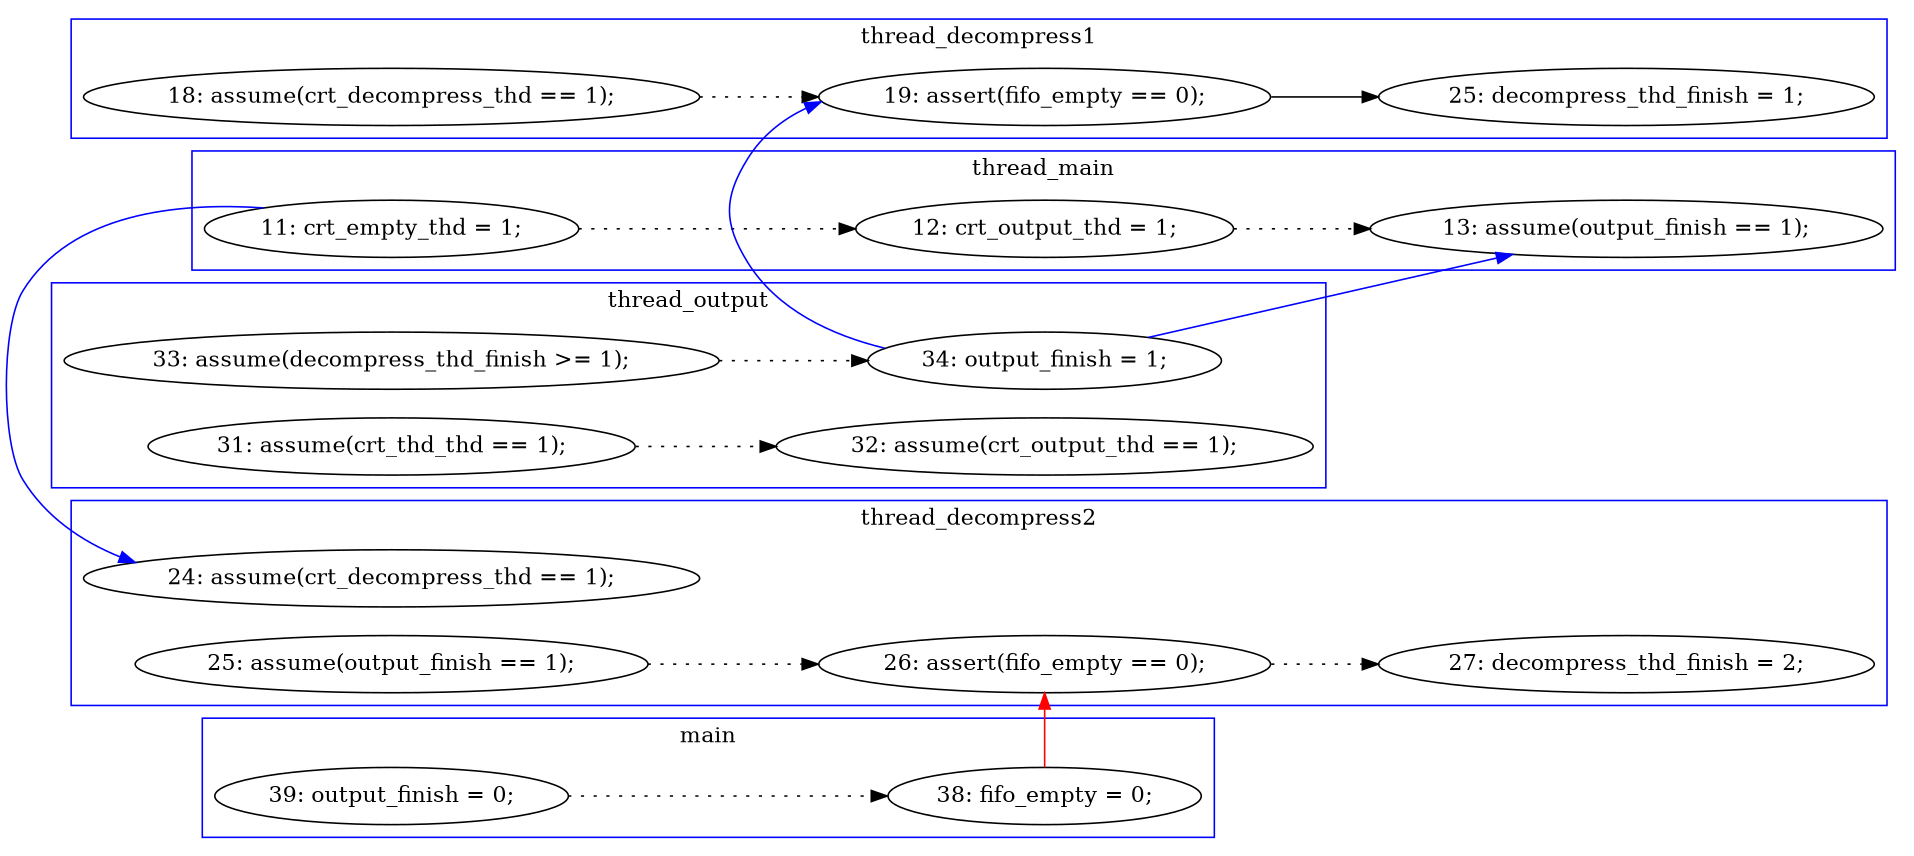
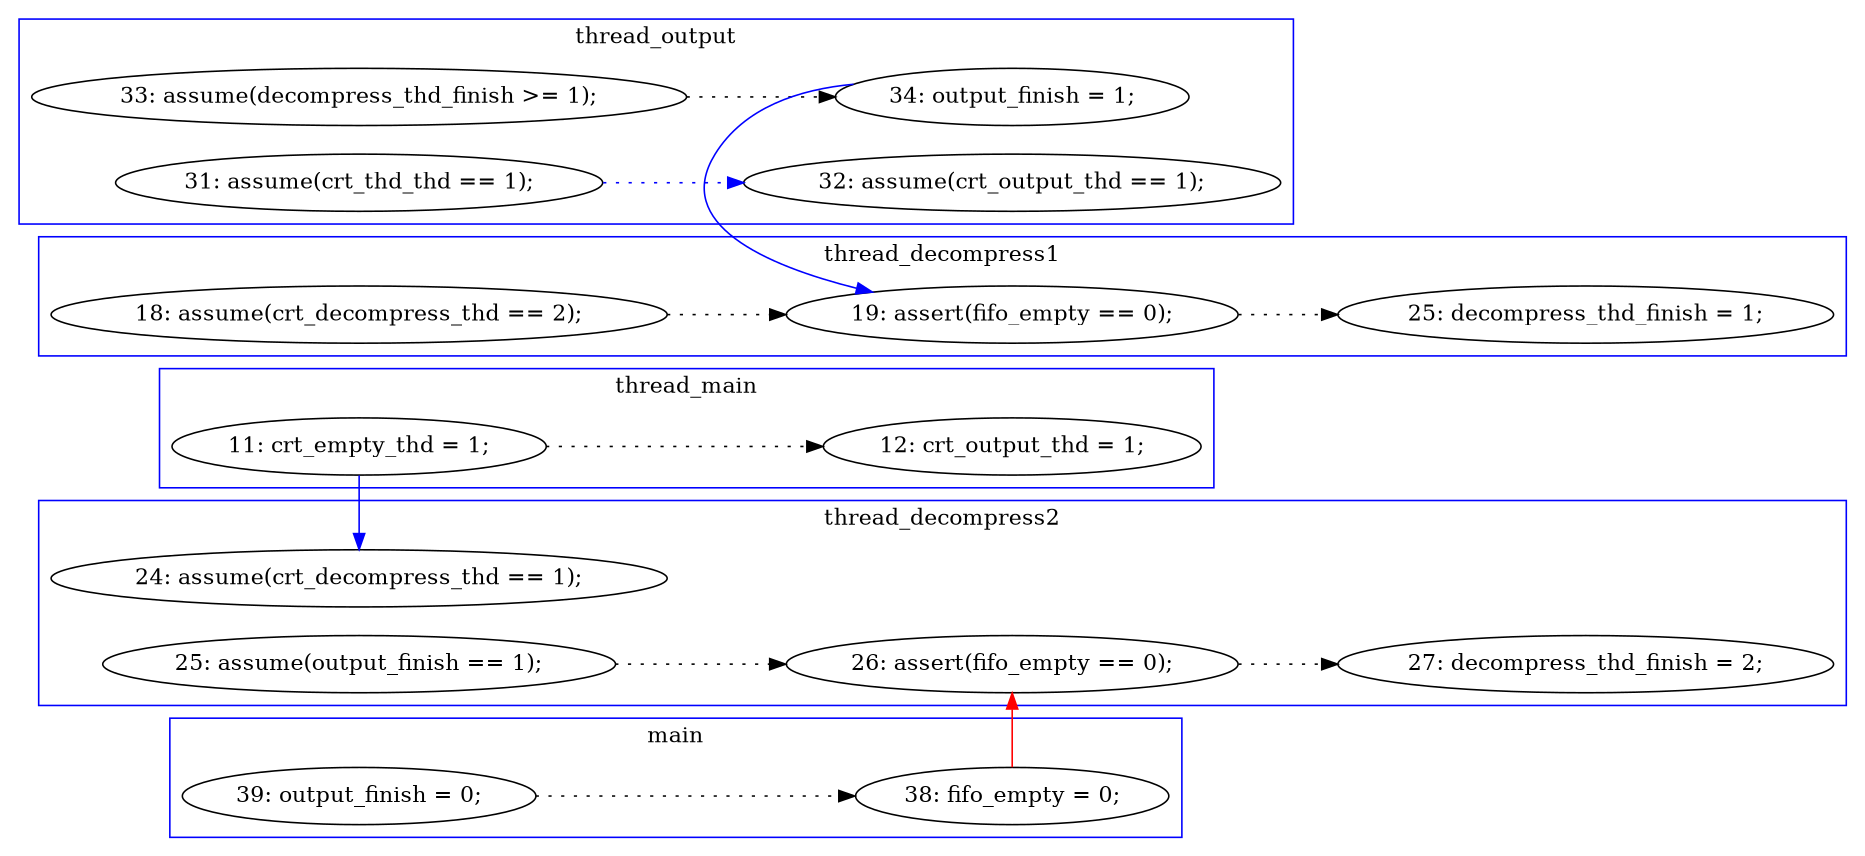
(392, 97) -> (359, 315)
(1317, 97) -> (1280, 315)
(1626, 229) -> none
(698, 446) -> (665, 183)
